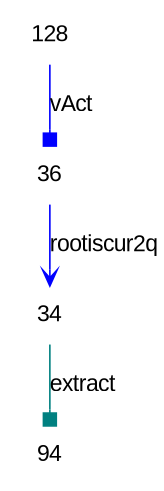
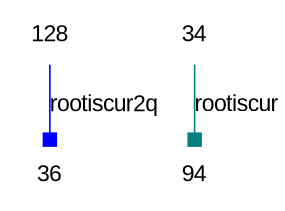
(72, 105) -> (104, 105)
(50, 237) -> none
(83, 385) -> (236, 105)
